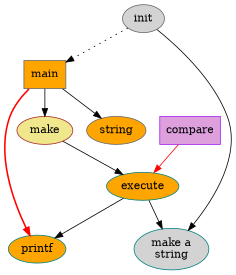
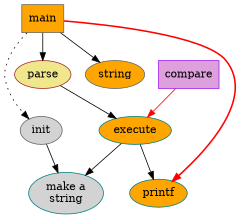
(100, 43) -> (5, 72)
(45, 130) -> (43, 75)
